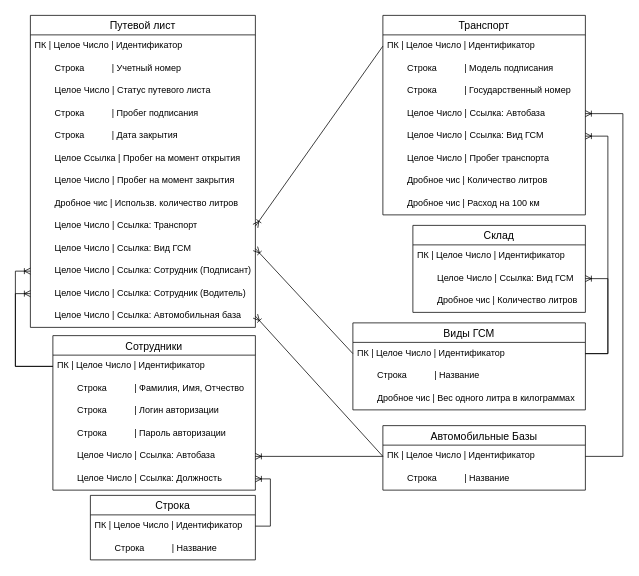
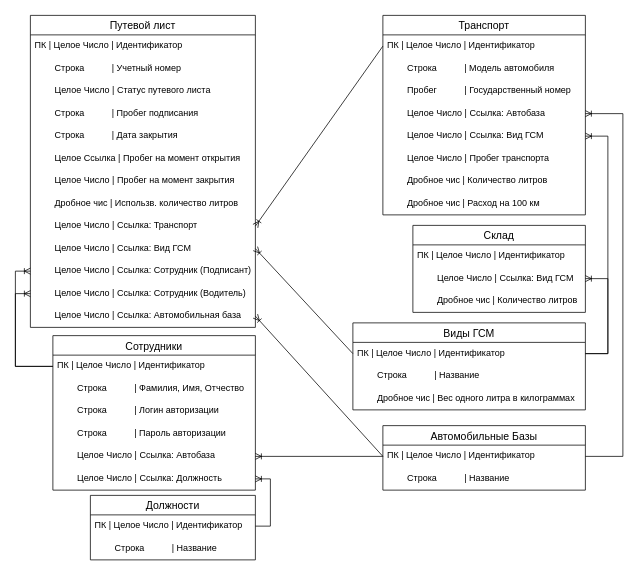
(468, 68) -> (468, 68)
(480, 90) -> (480, 90)
(173, 506) -> (173, 506)
